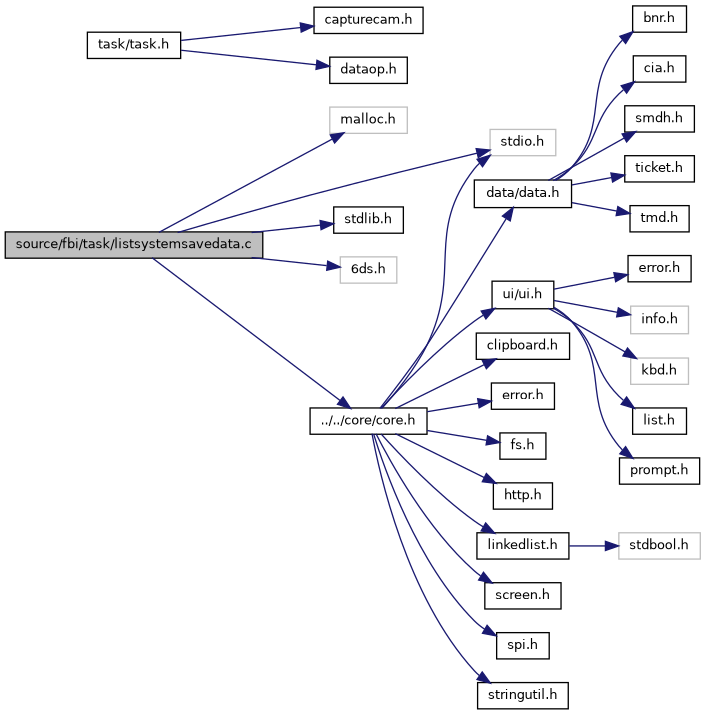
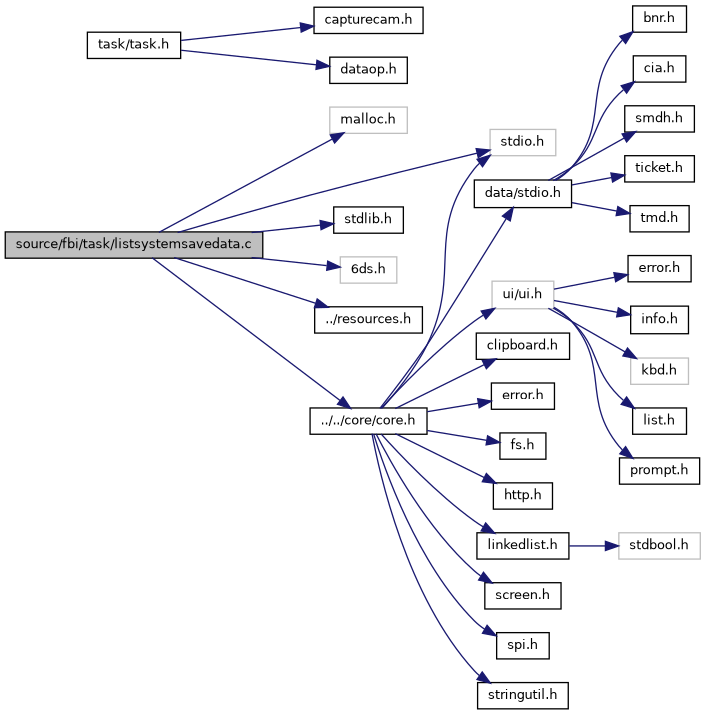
(523, 194) -> (523, 194)
(523, 295) -> (523, 295)
none -> (369, 320)
(660, 320) -> (660, 320)
